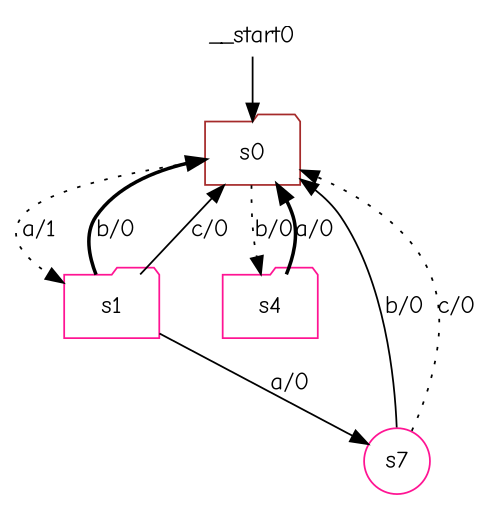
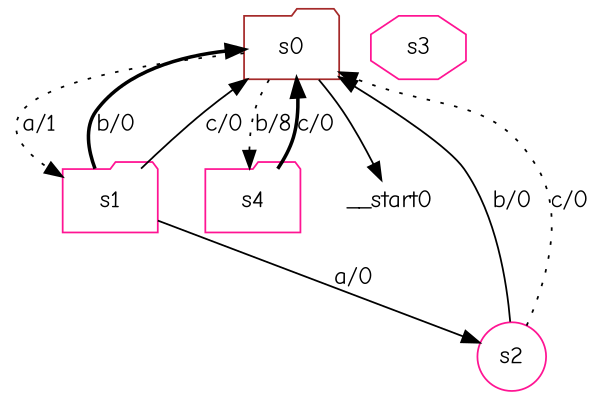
none -> (418, 48)
(253, 80) -> (349, 120)
(274, 230) -> (274, 124)
(314, 230) -> (316, 124)
(397, 461) -> (512, 357)
